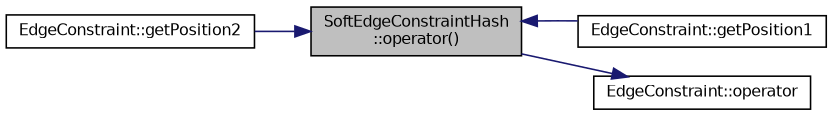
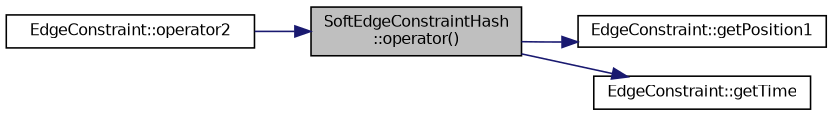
(558, 21) -> (542, 42)
(130, 31) -> (130, 31)
(702, 93) -> (702, 93)
